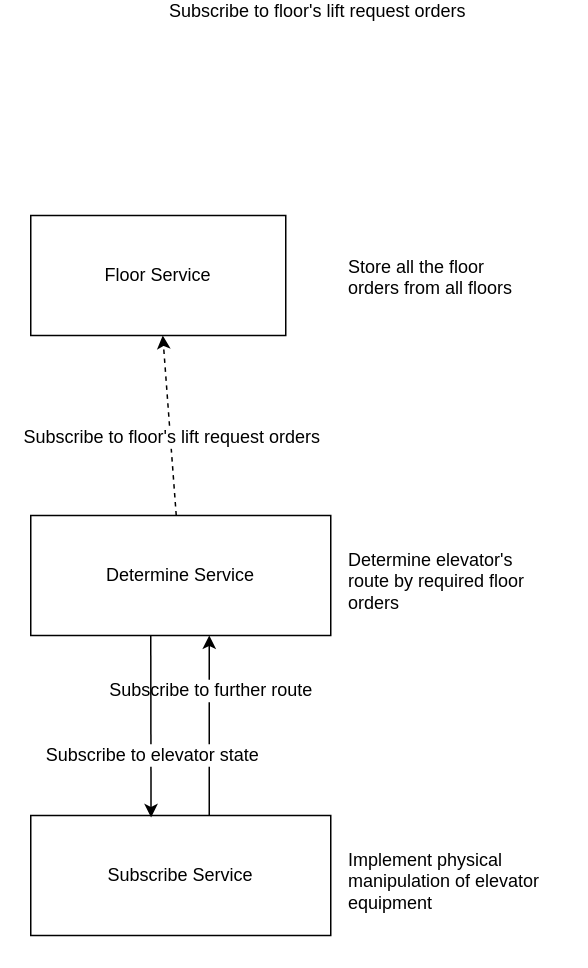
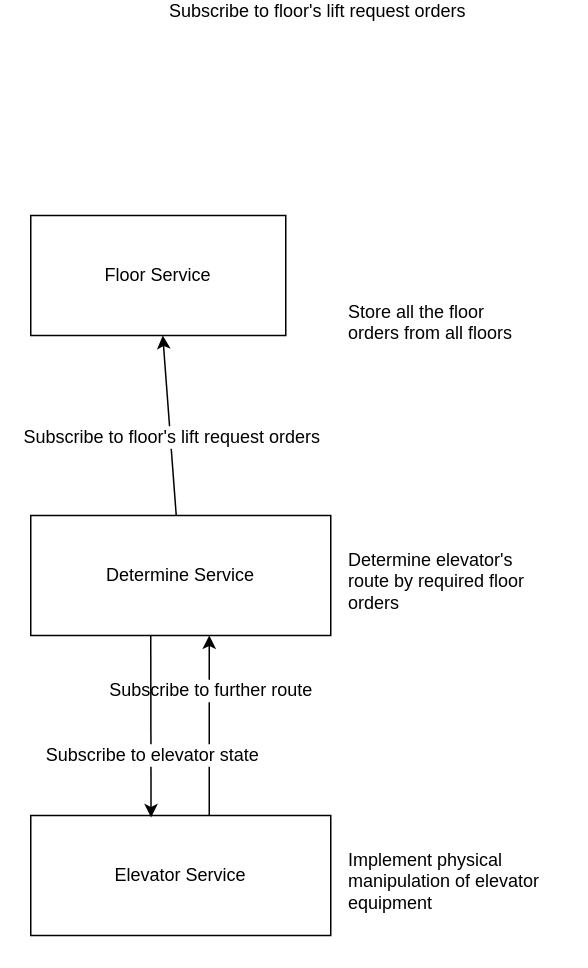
(436, 275) -> (436, 320)
(166, 384) -> (166, 384)
(181, 875) -> (181, 875)
